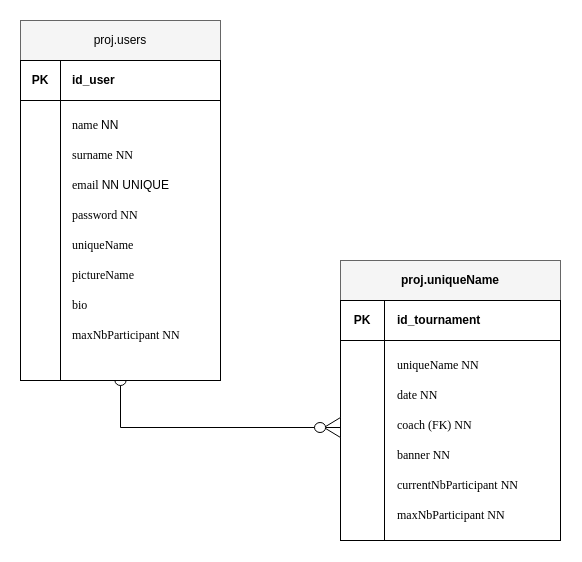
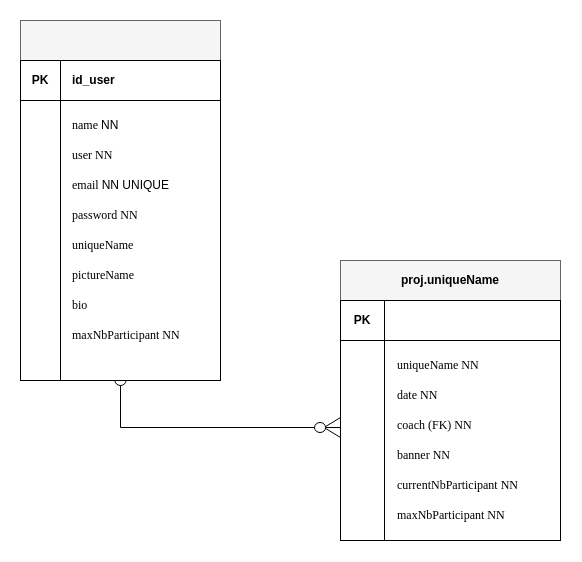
(121, 41) -> none
(105, 156) -> (94, 156)
(451, 321) -> none
